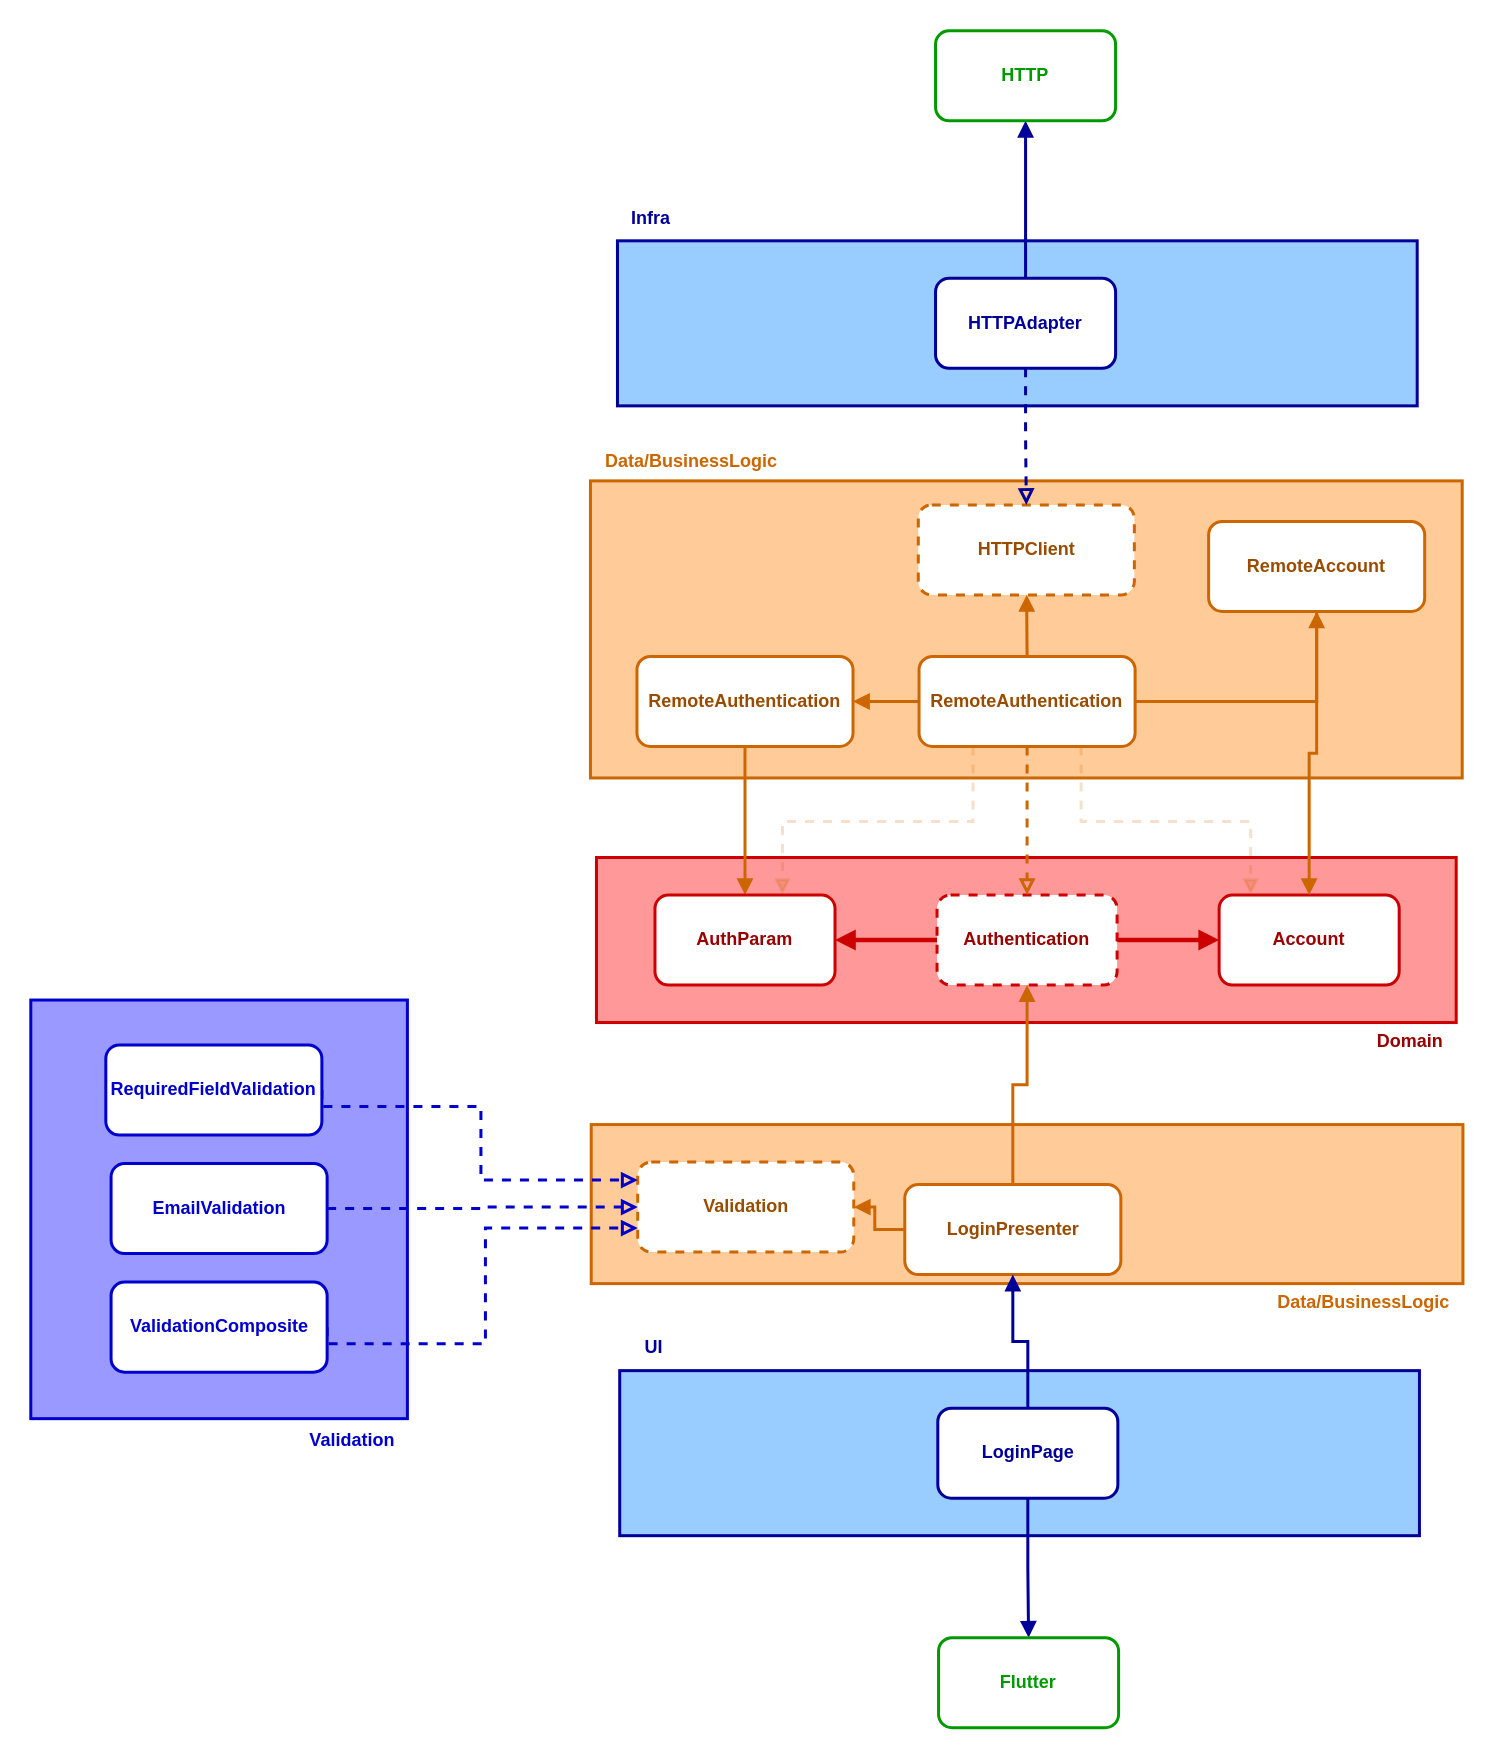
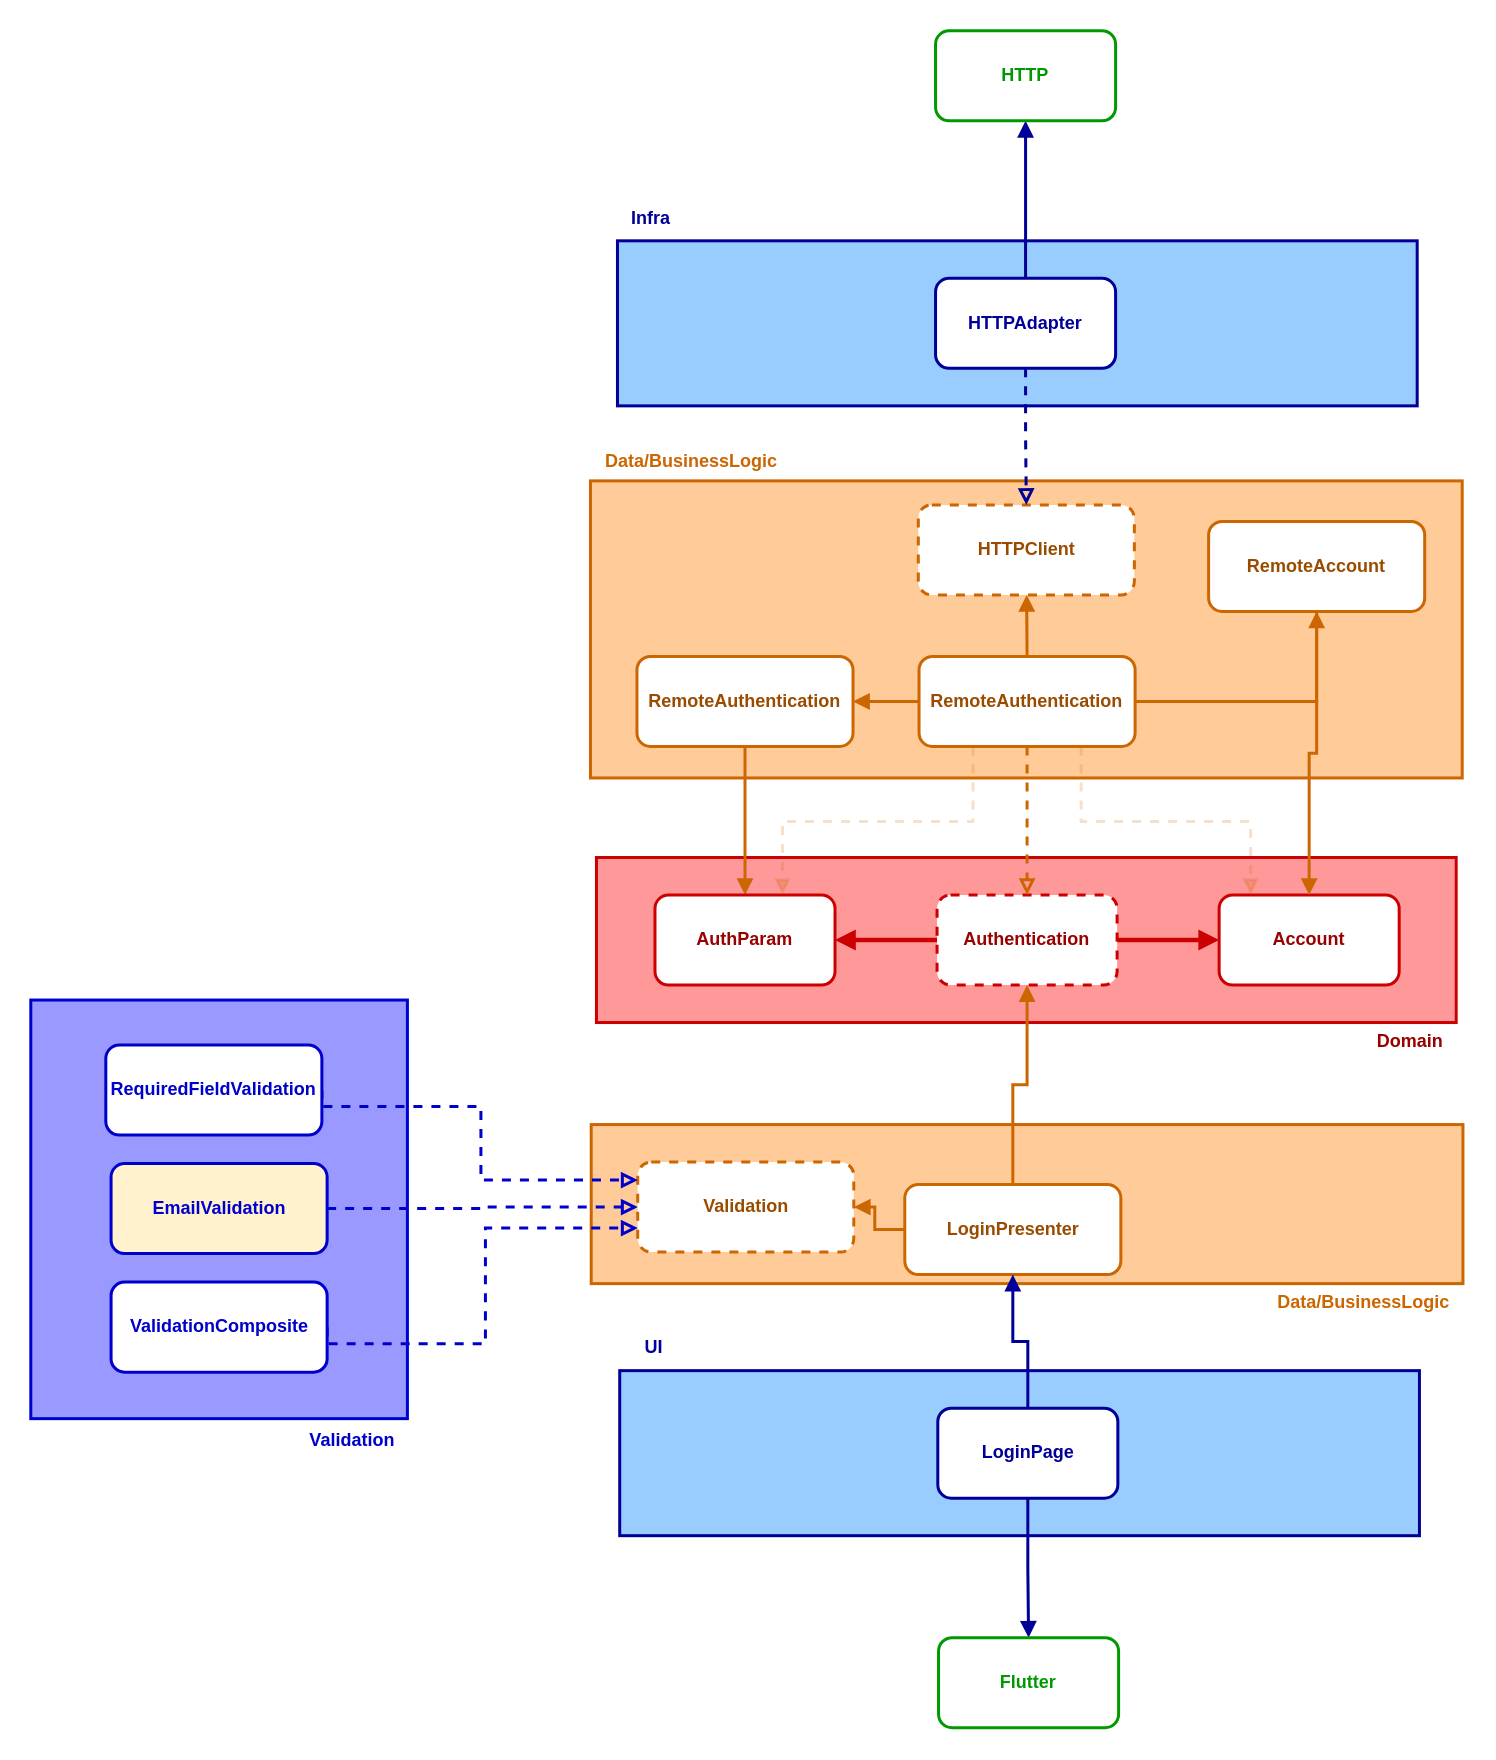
(219, 1208) -> (219, 1208)
